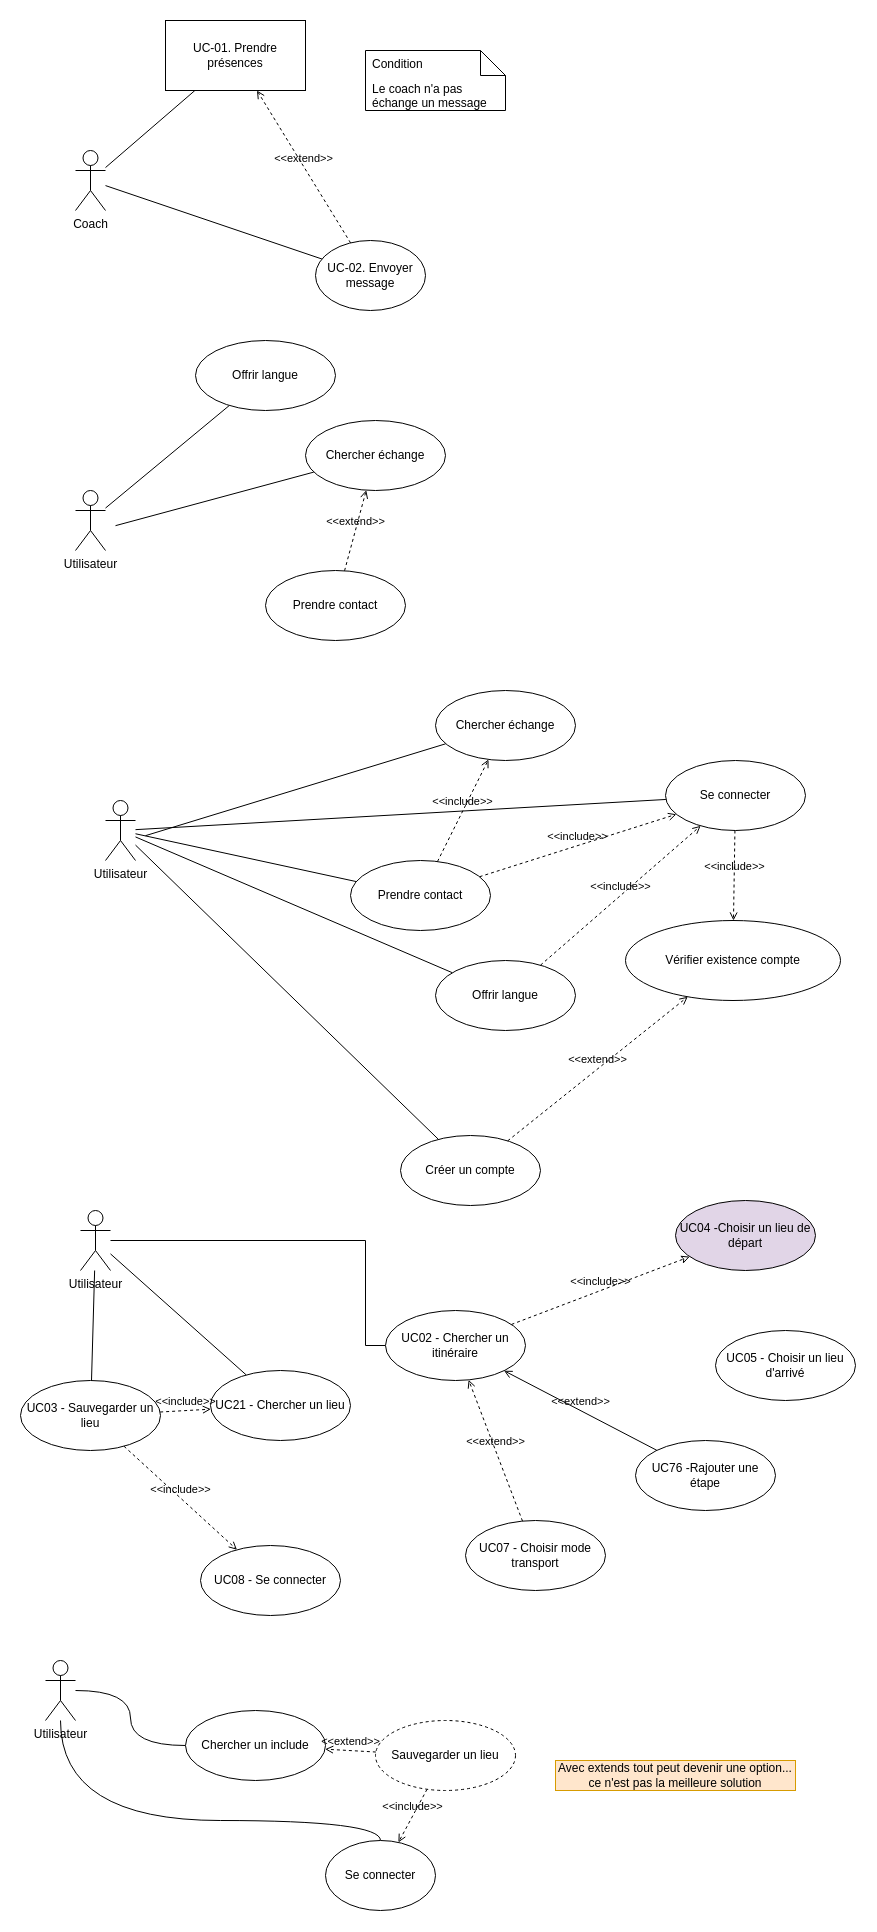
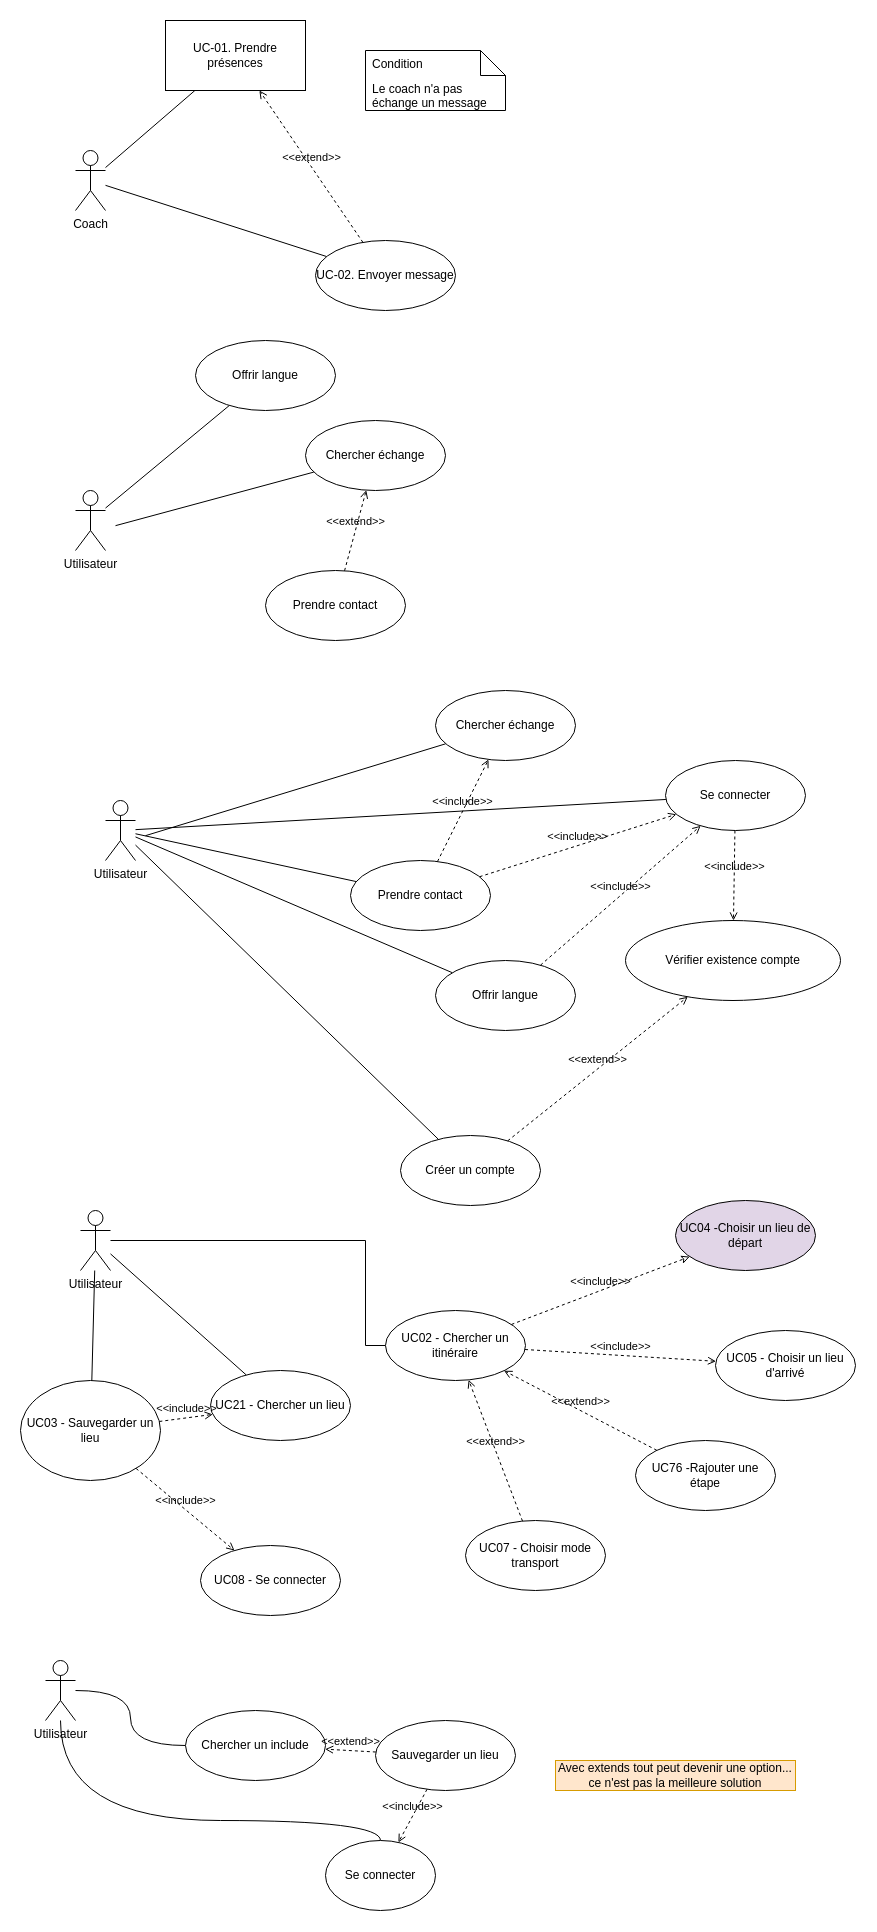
(371, 276) -> (386, 276)
none -> (619, 1355)
(581, 1411) -> (581, 1411)
(91, 1416) -> (91, 1431)
(446, 1756) -> (446, 1756)
